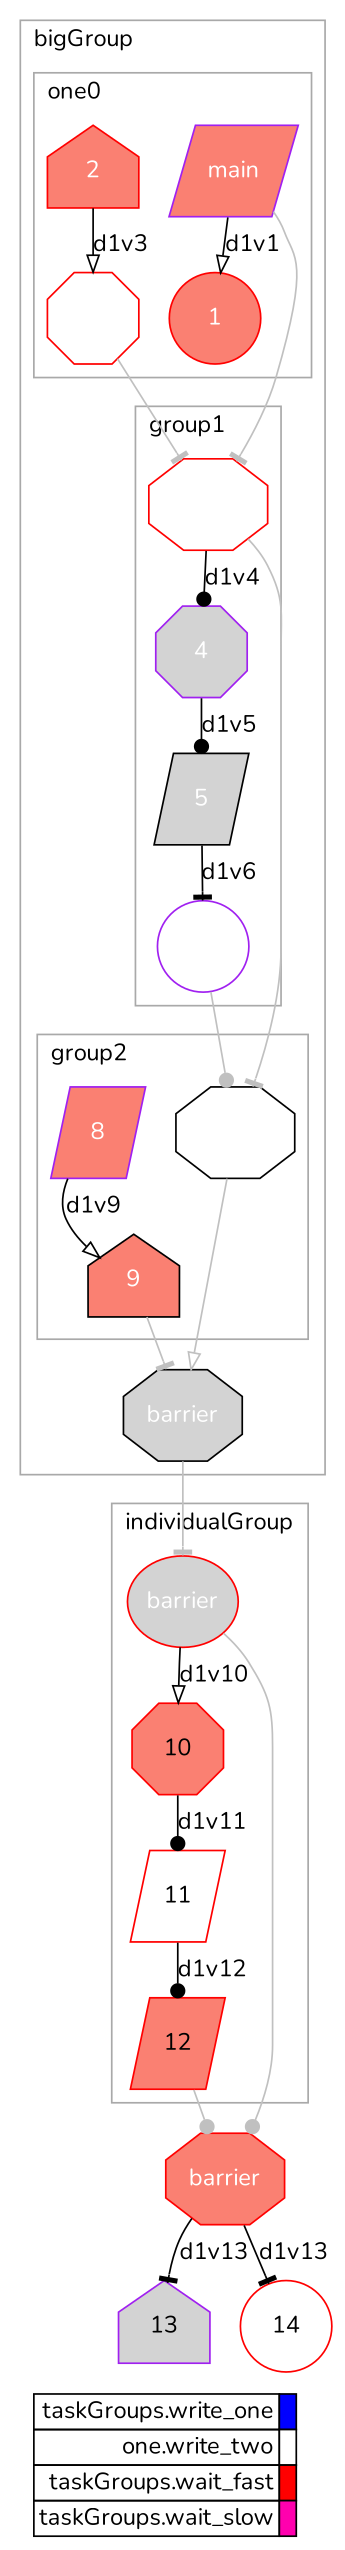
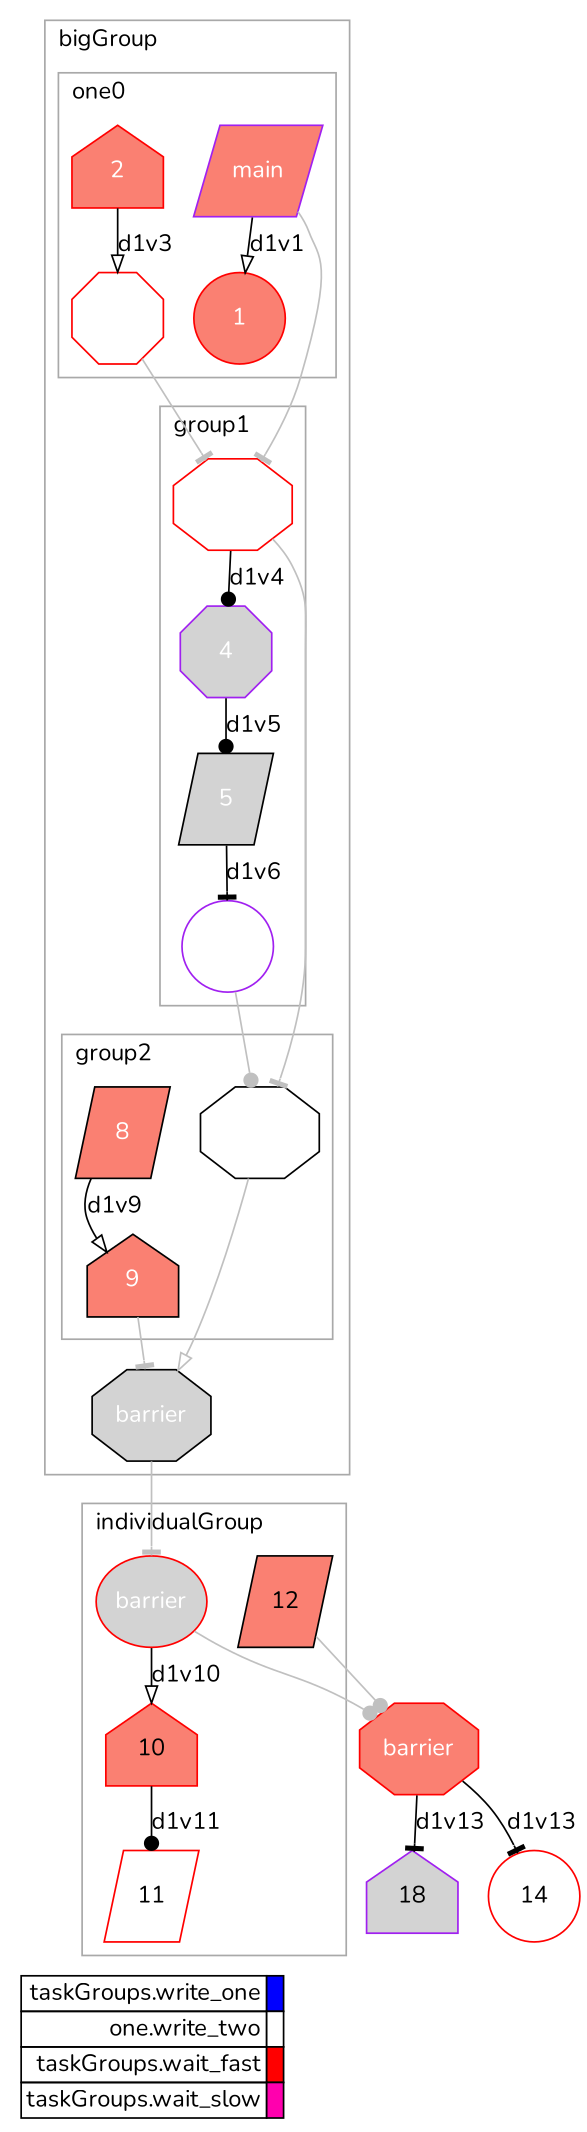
(98, 1133) -> (123, 1133)
(178, 1749) -> (152, 1749)
(178, 1963) -> none
(178, 2044) -> (285, 1602)
(164, 2326) -> (412, 1896)
